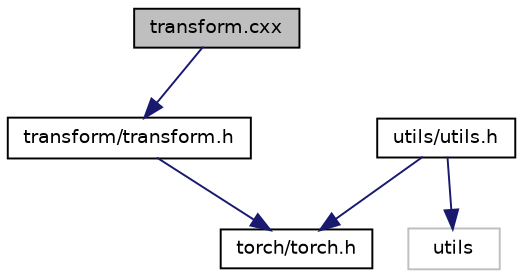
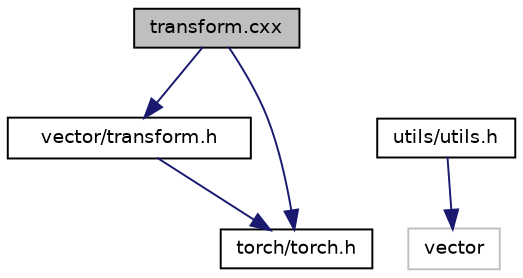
(129, 138) -> (129, 138)
(379, 188) -> (270, 125)
(454, 249) -> (454, 249)
